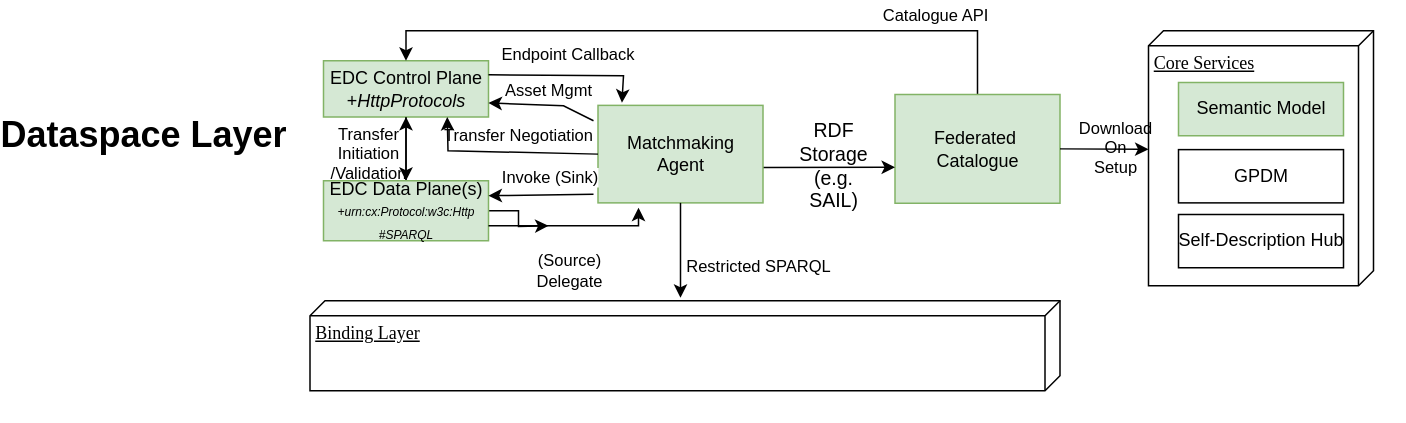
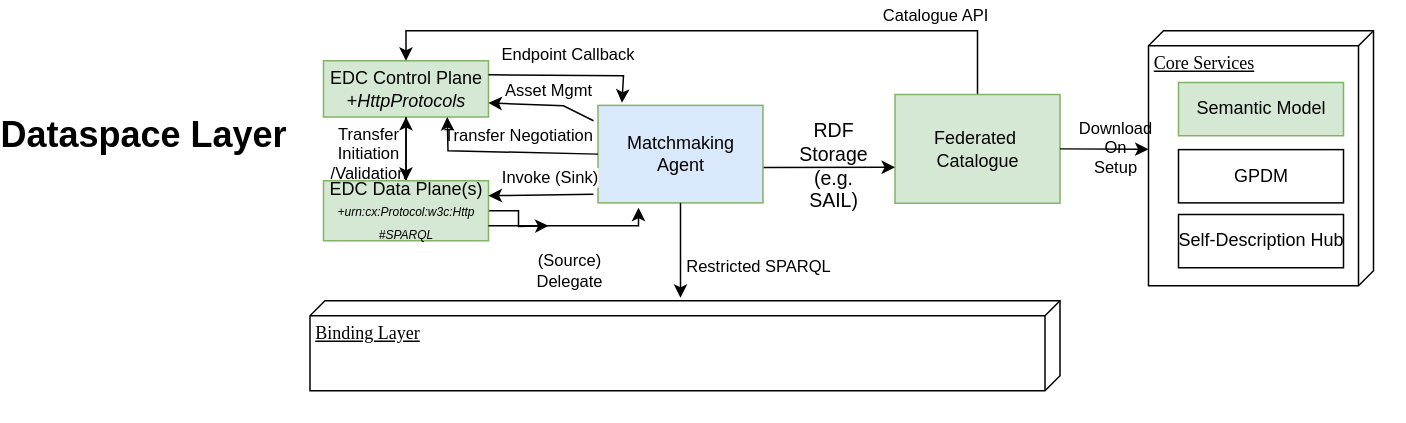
(680, 154) -> (680, 154)
